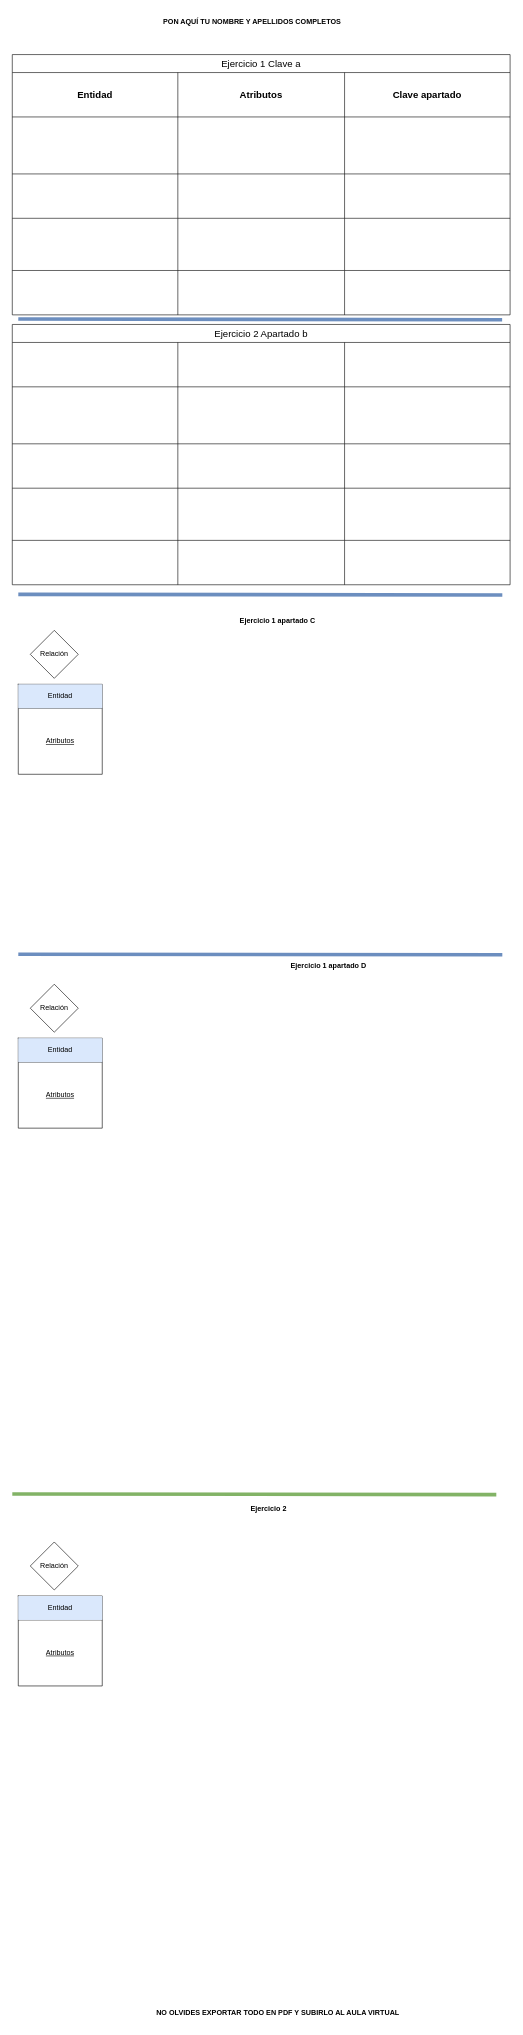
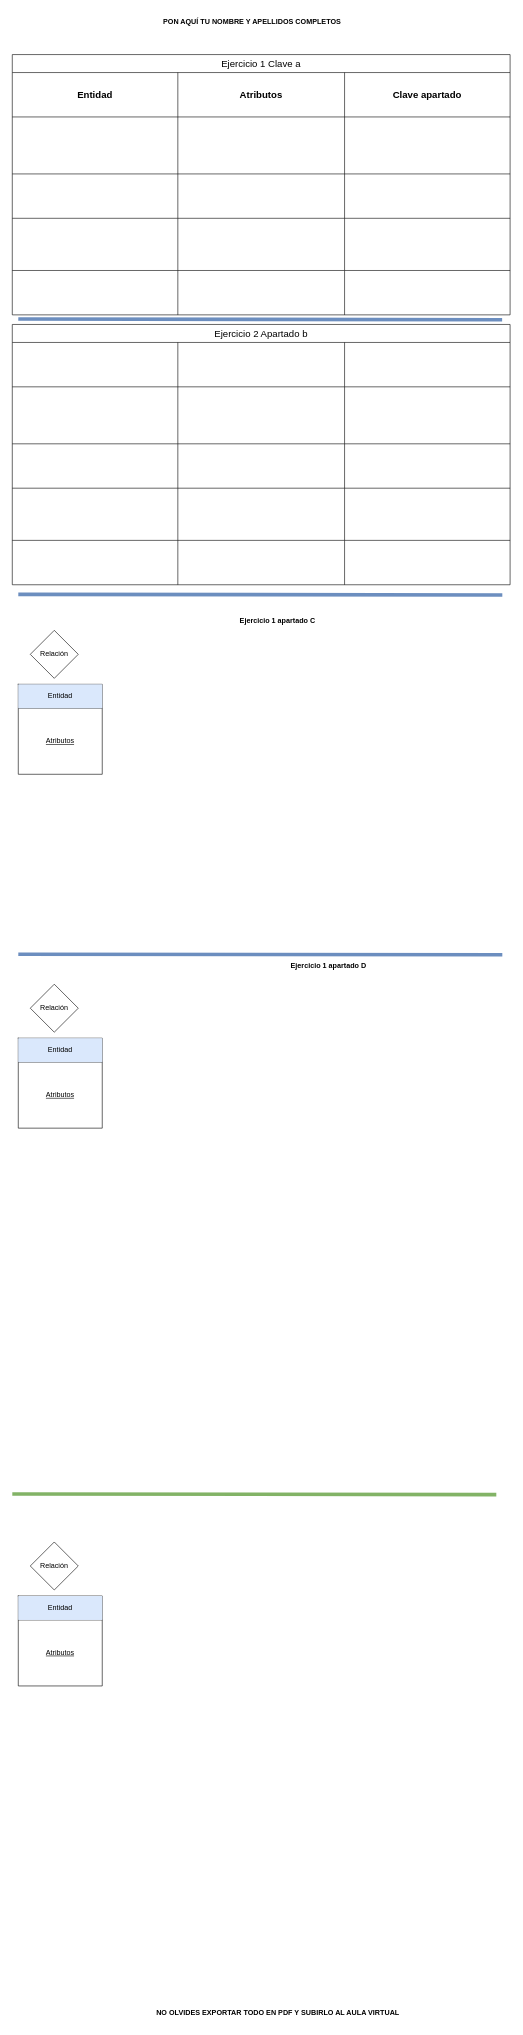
(269, 1509) -> none
